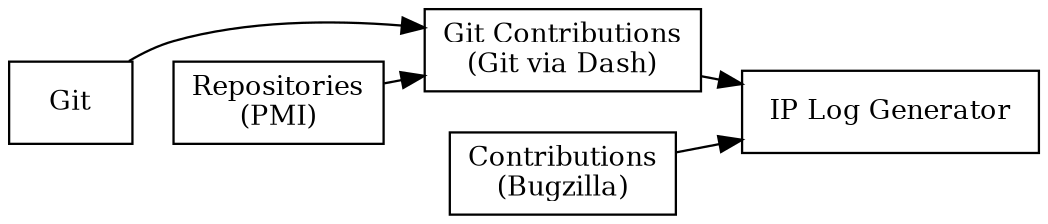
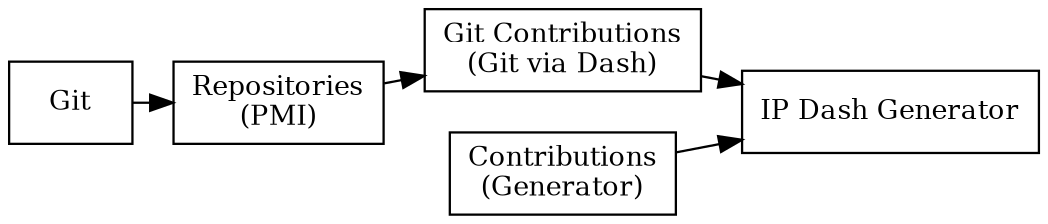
(262, 25) -> (141, 103)
(890, 112) -> (890, 112)
(563, 174) -> (563, 174)
